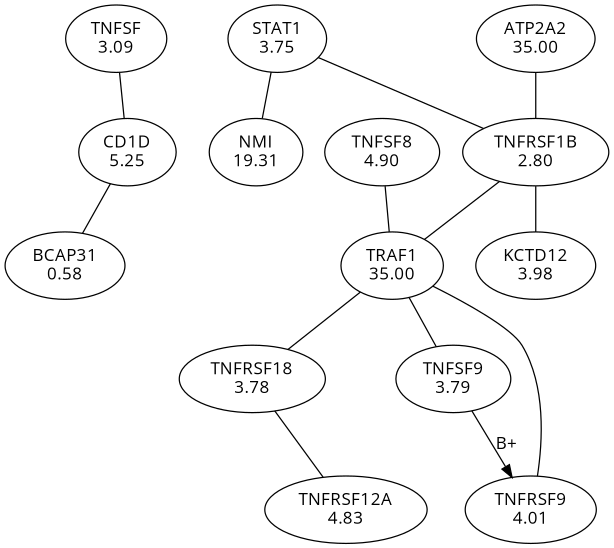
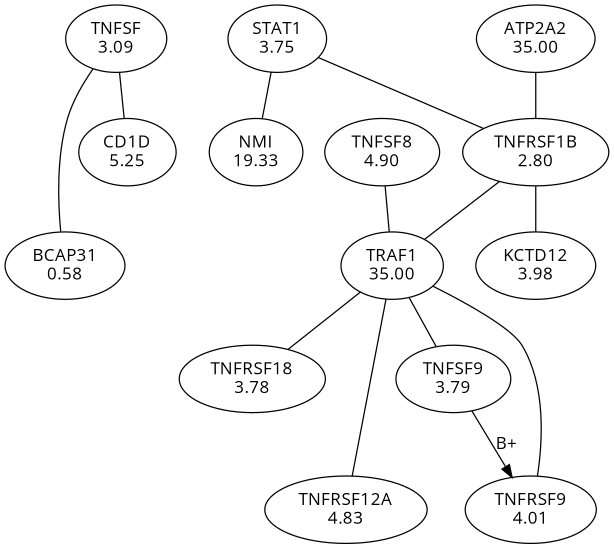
(256, 152) -> (256, 152)
(96, 209) -> (62, 147)
(299, 444) -> (369, 388)
